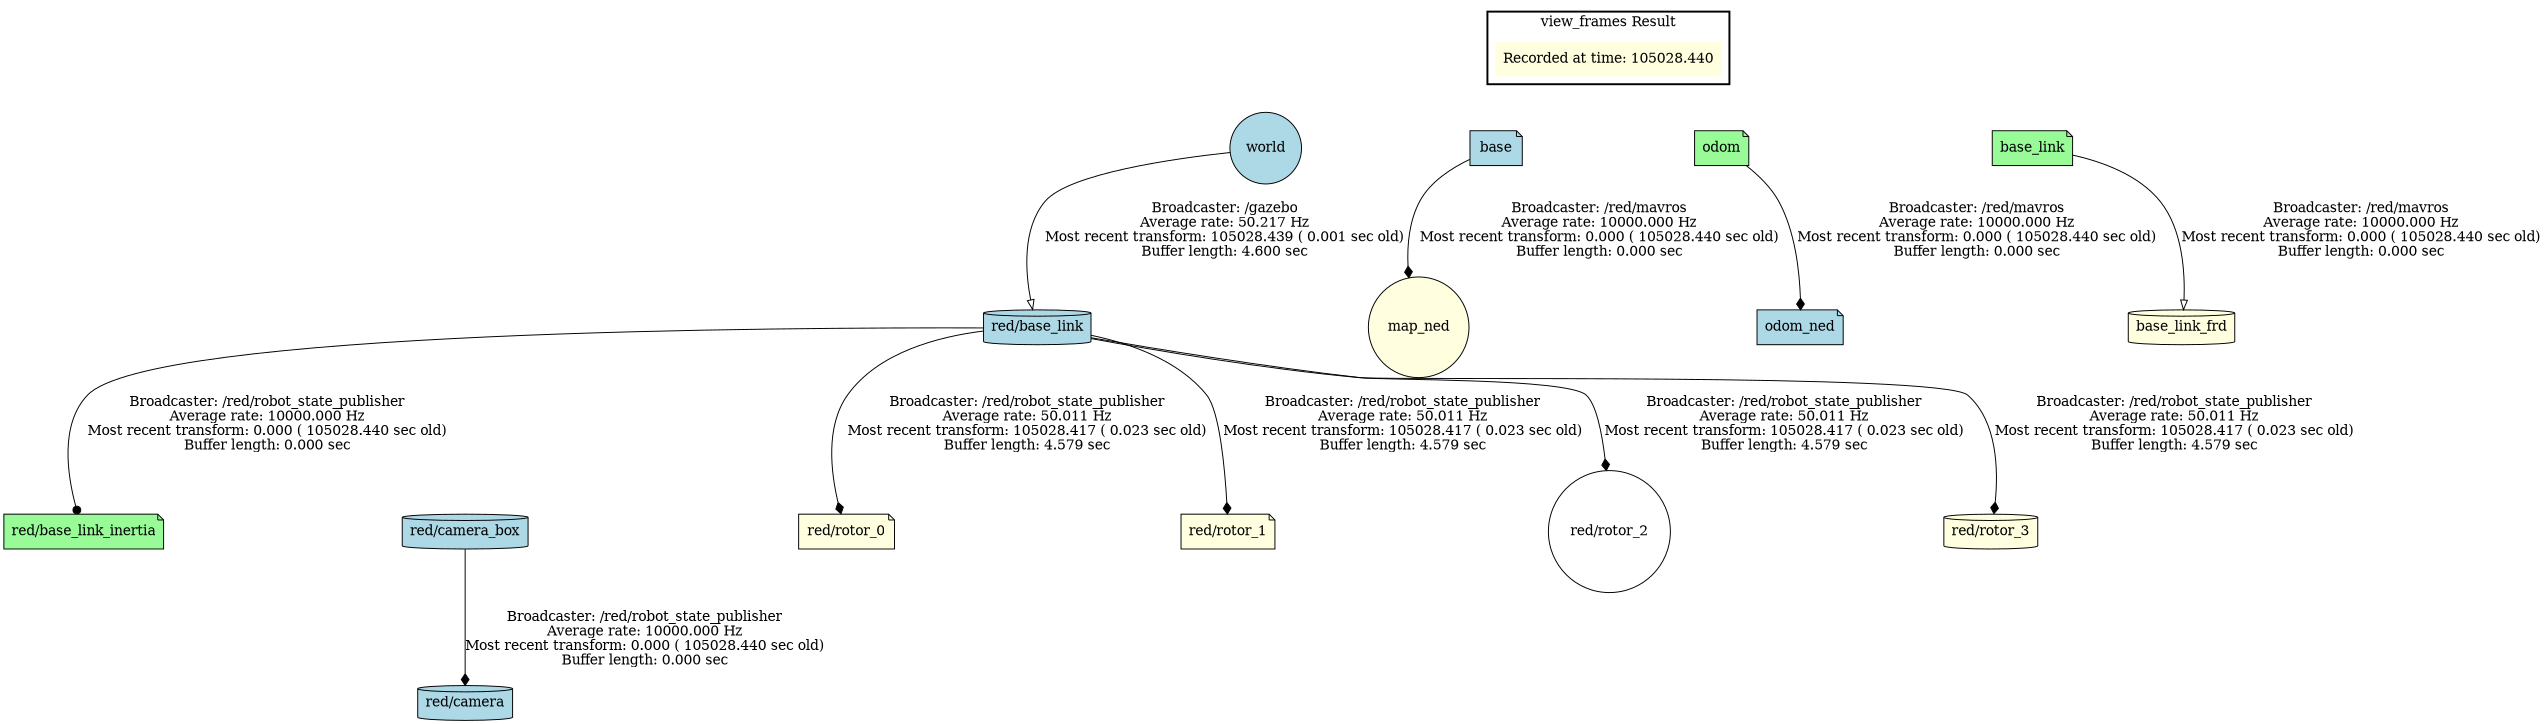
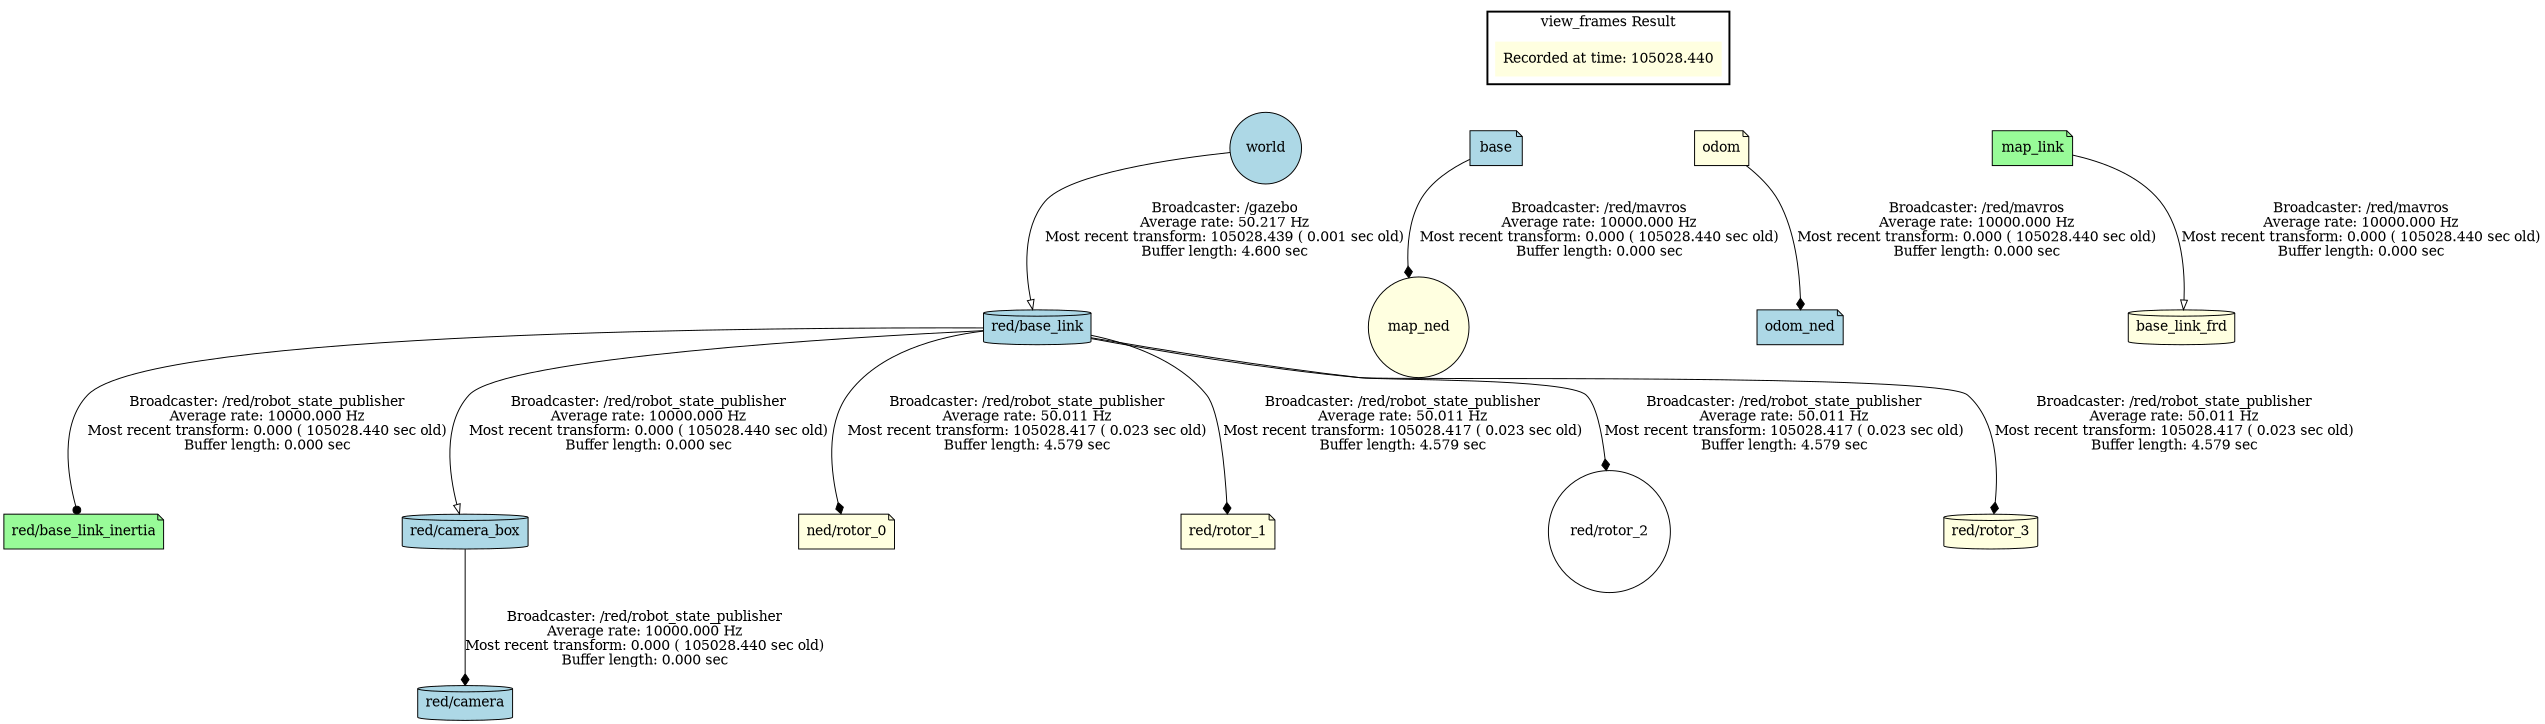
(1722, 148) -> (1722, 148)
(2032, 148) -> (2032, 148)
none -> (667, 354)
(847, 532) -> (847, 532)
